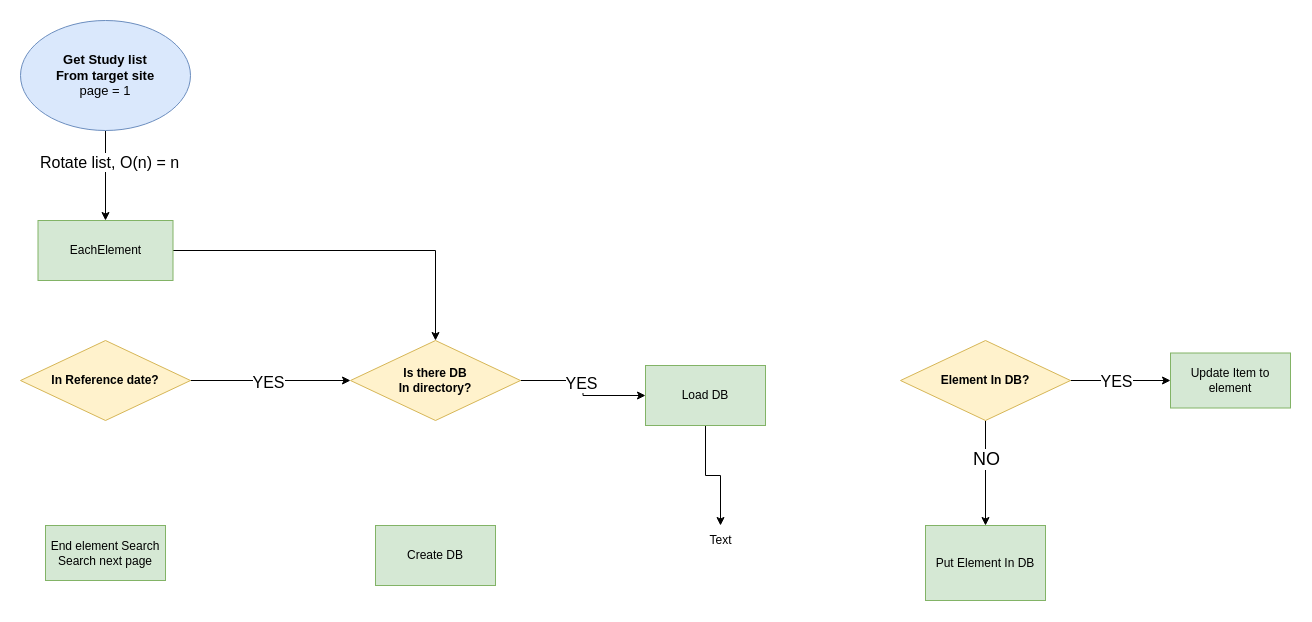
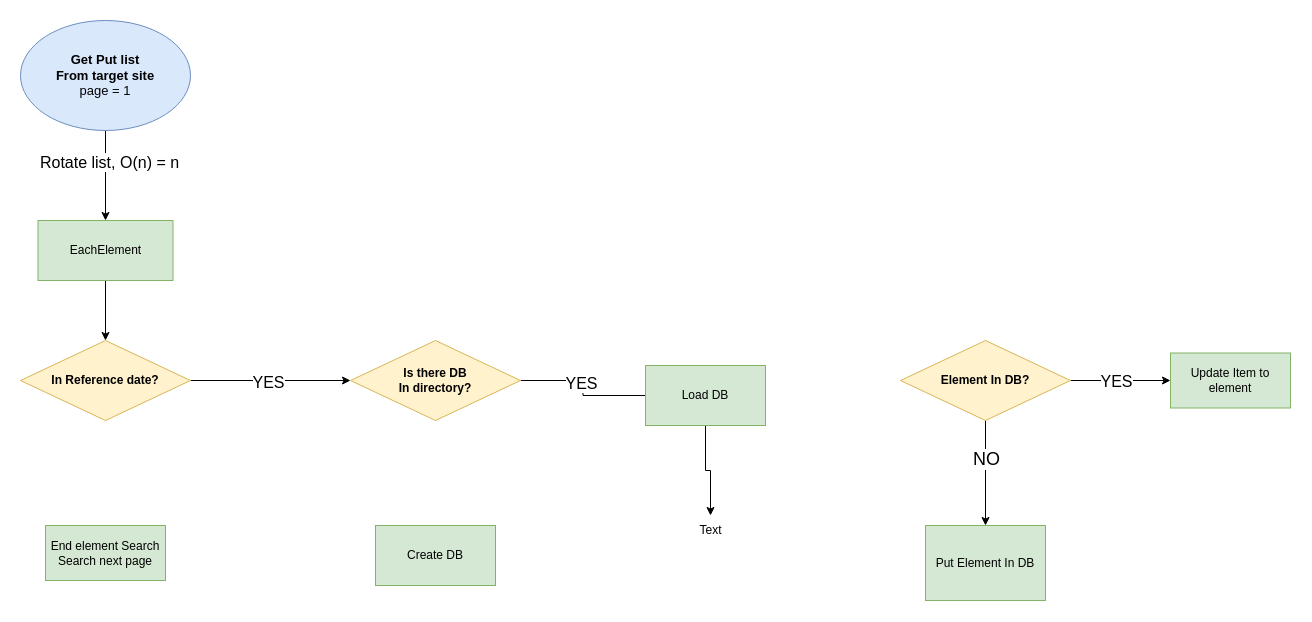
(106, 76) -> (106, 76)
(345, 251) -> (106, 307)
(637, 396) -> (639, 396)
(721, 541) -> (711, 531)
